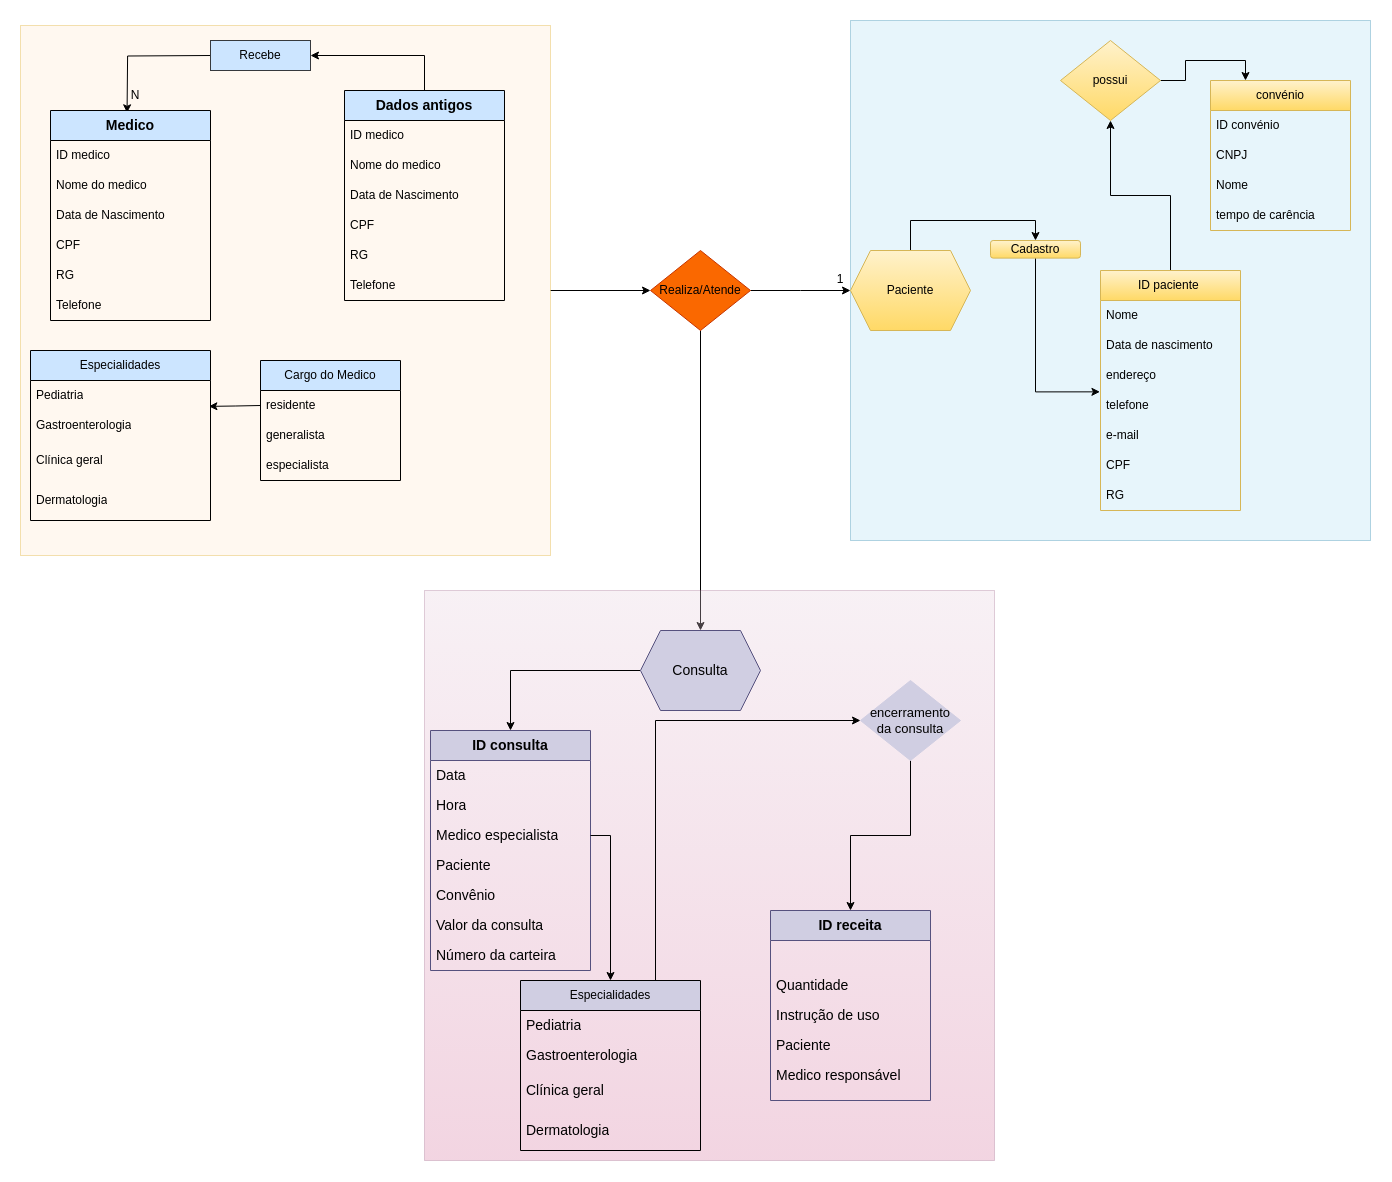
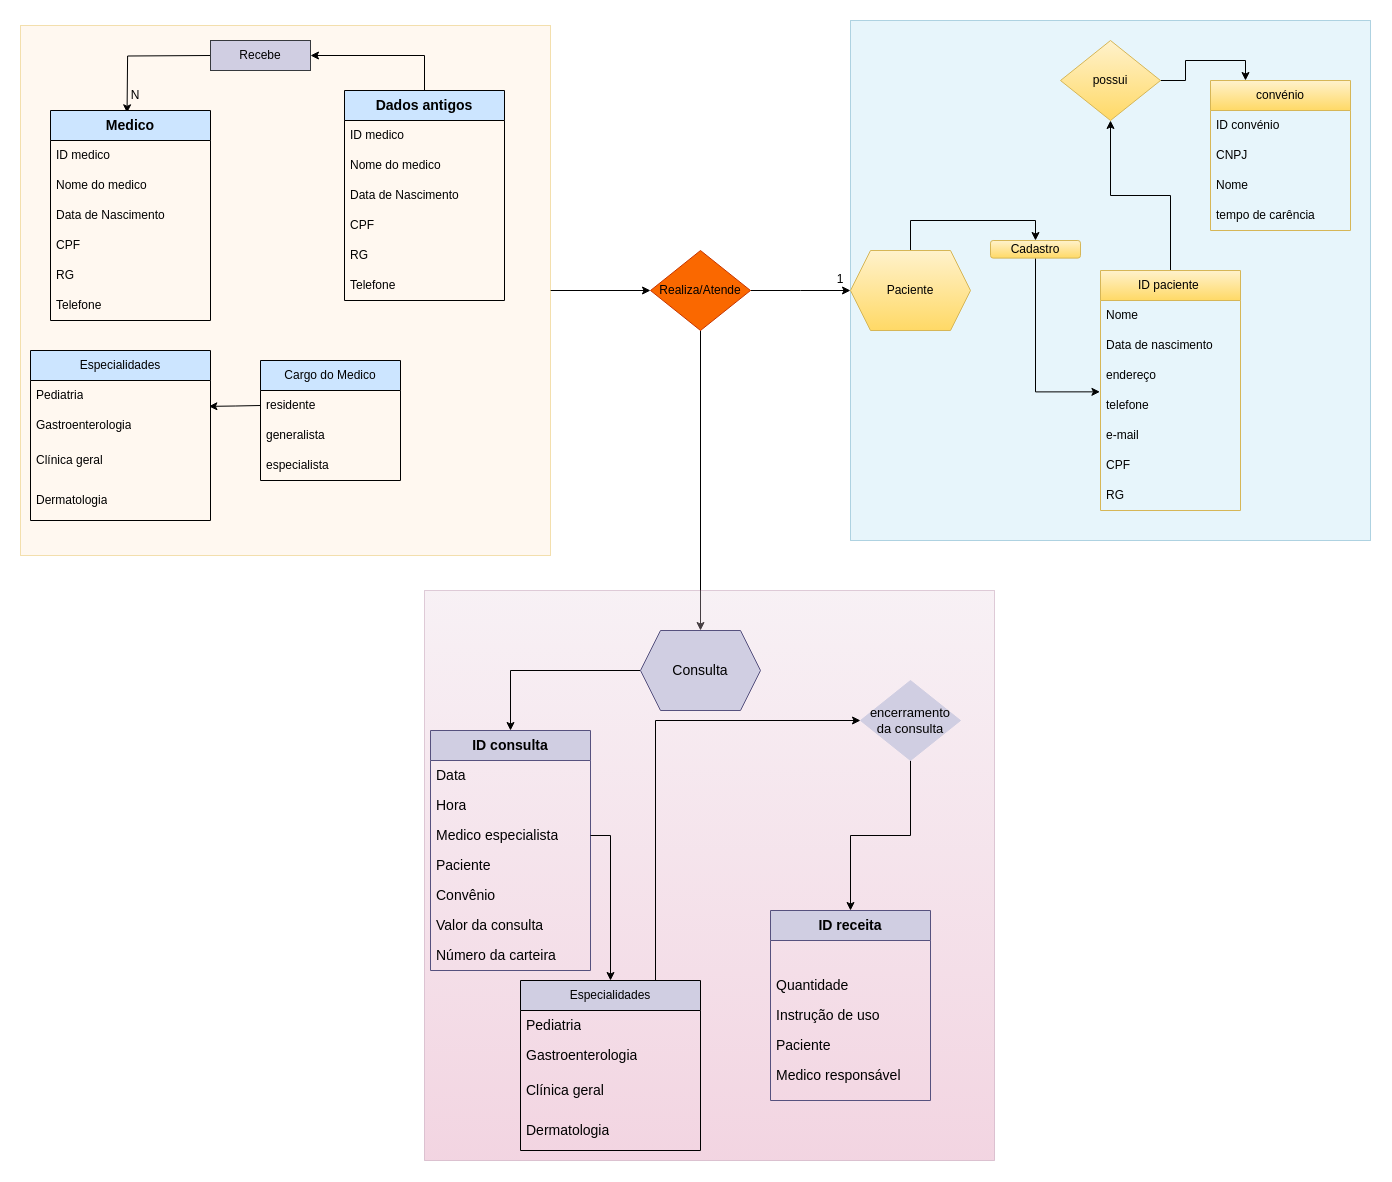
(261, 56) -> (261, 56)
